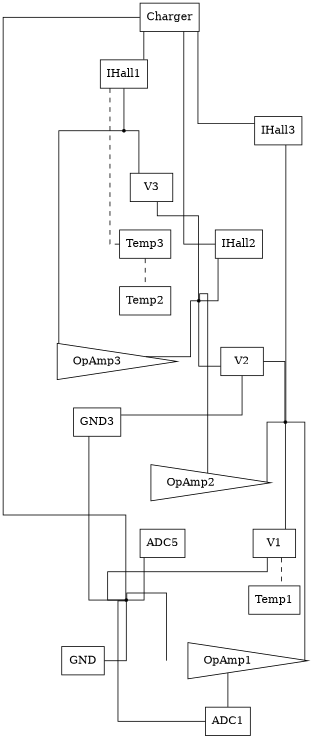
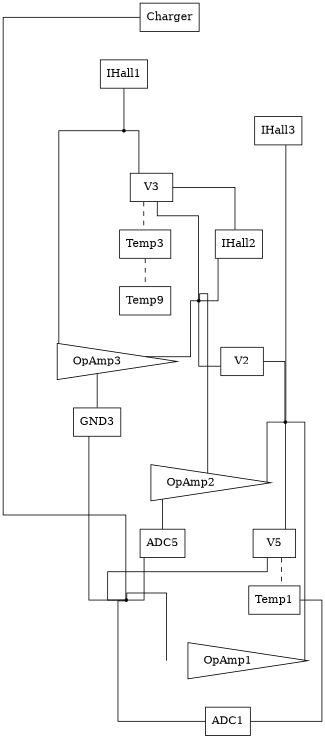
(144, 46) -> none
(198, 106) -> none
(184, 154) -> (225, 187)
(110, 171) -> (144, 216)
(145, 301) -> (145, 301)
(201, 415) -> (97, 391)
none -> (163, 514)
(274, 543) -> (274, 543)
(83, 661) -> none
(228, 690) -> (322, 686)
